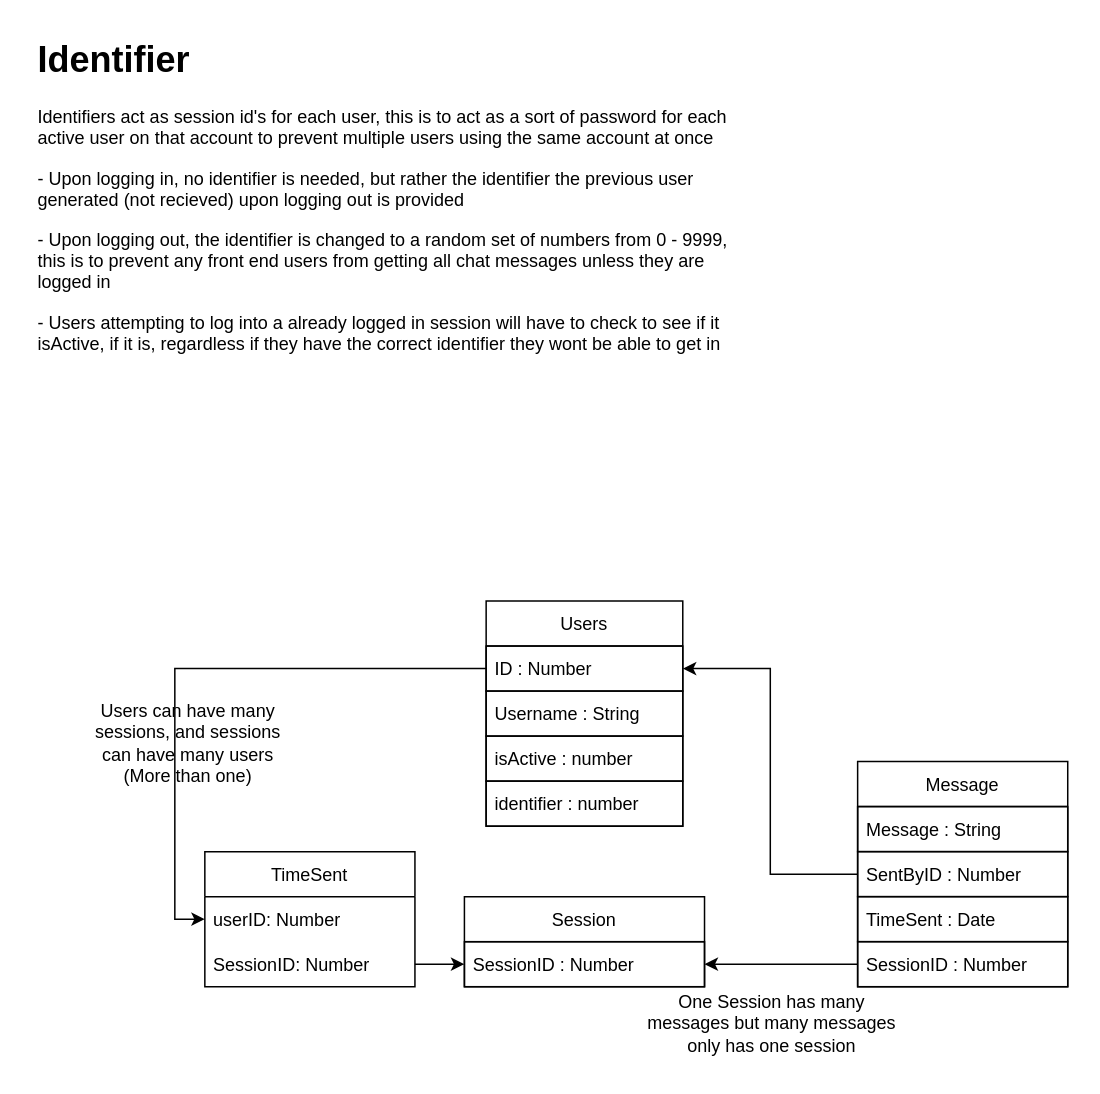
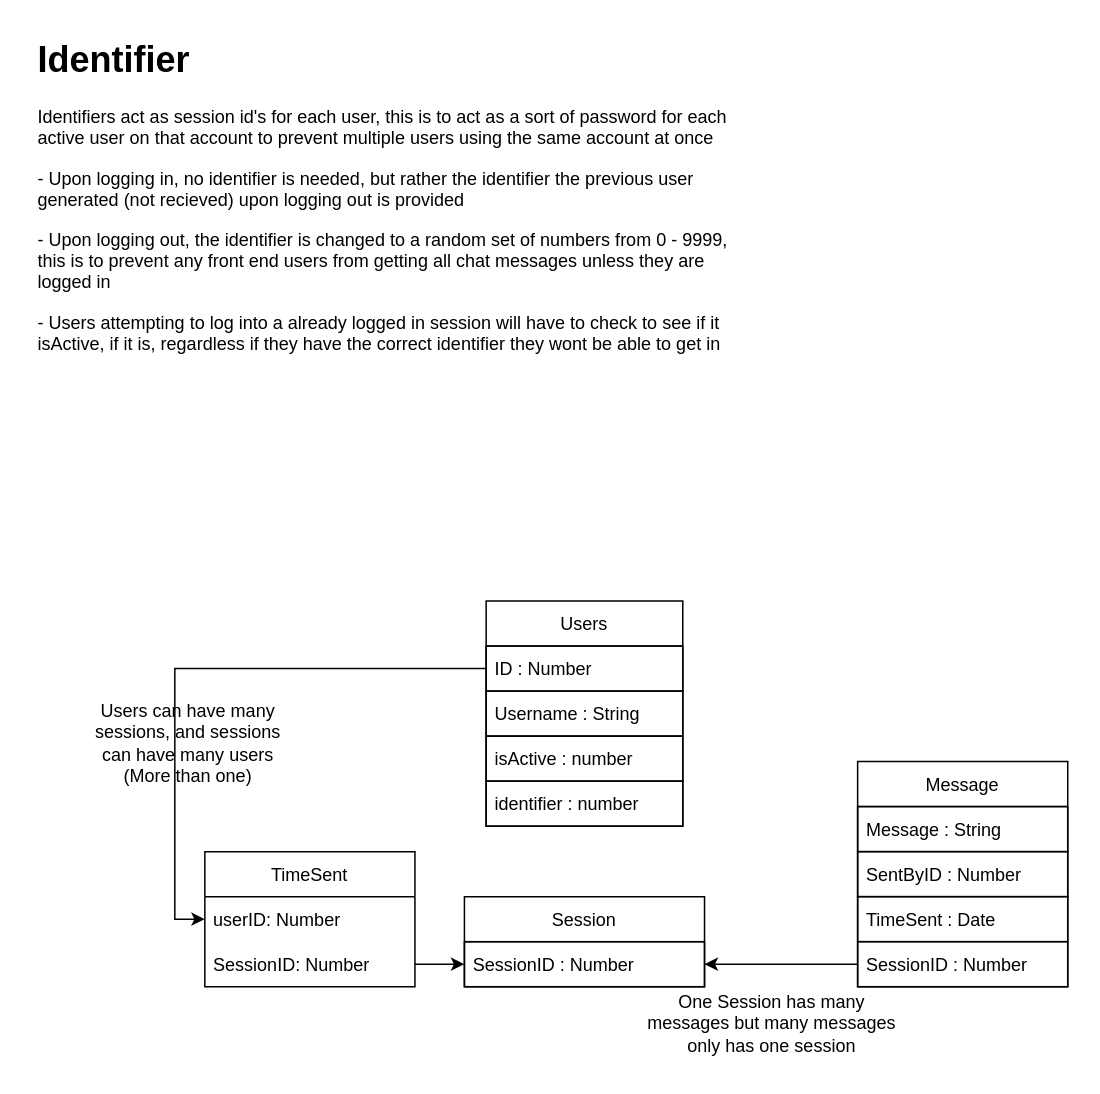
(770, 776) -> none
